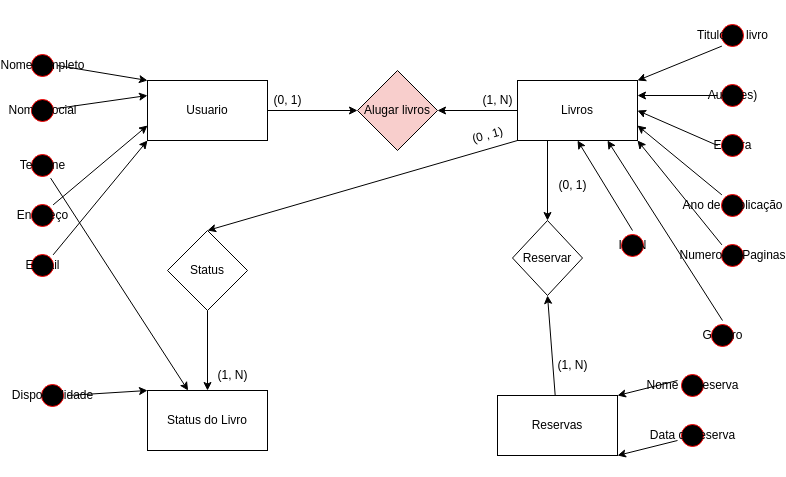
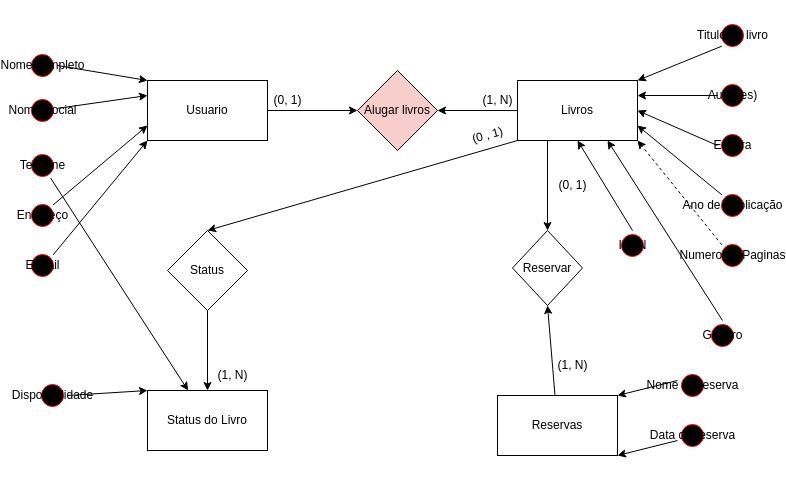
(681, 195) -> (681, 195)
(548, 258) -> (548, 268)
